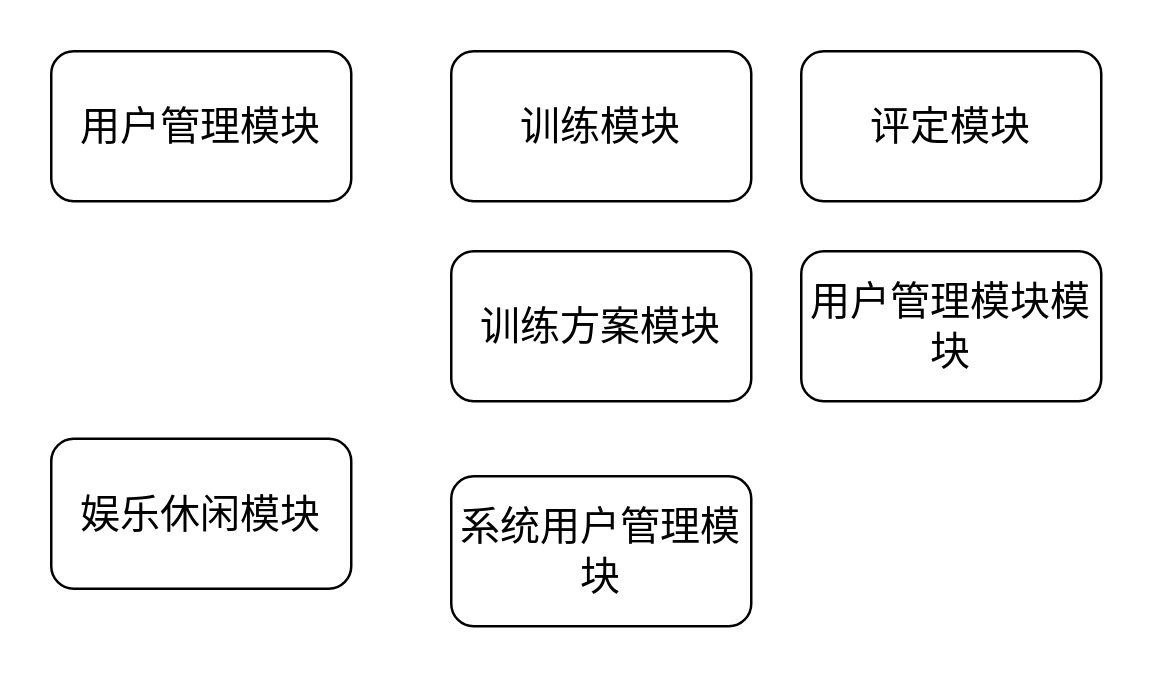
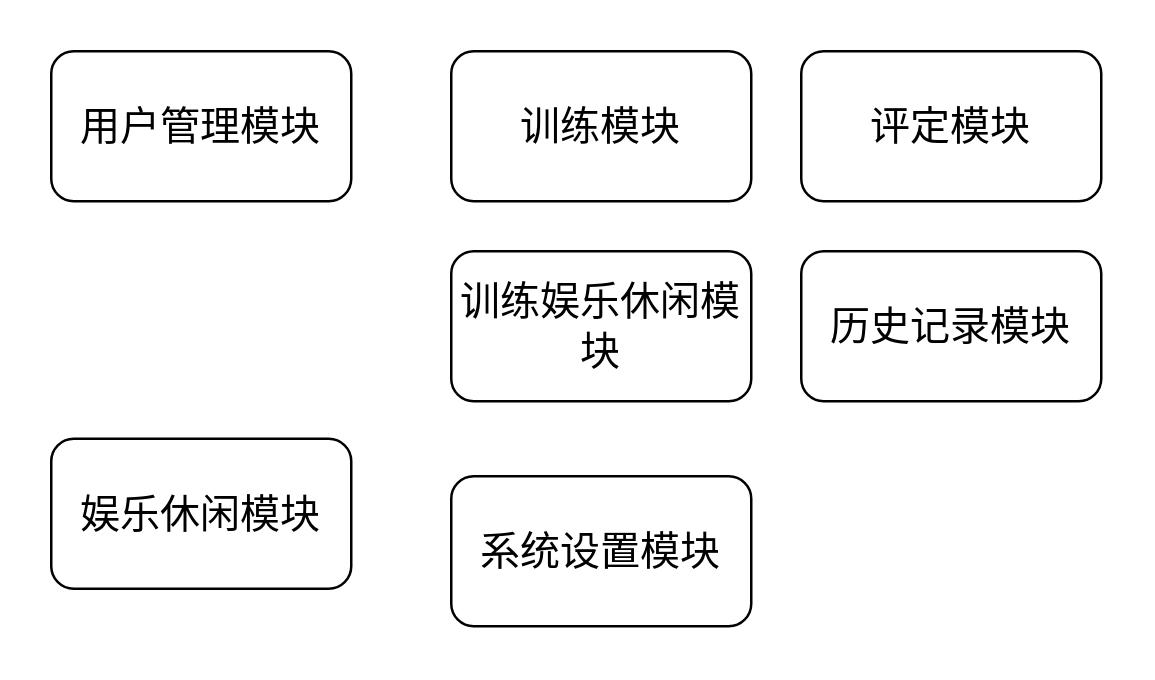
(601, 326) -> (601, 326)
(951, 326) -> (951, 326)
(601, 551) -> (601, 551)
